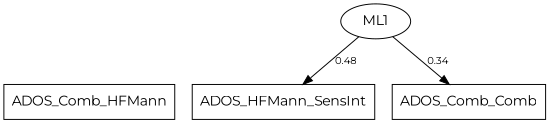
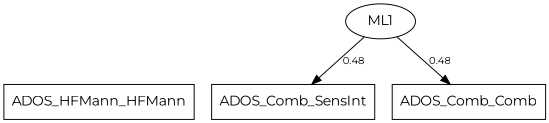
(438, 62) -> (440, 62)
(89, 102) -> (99, 102)
(283, 102) -> (293, 102)
